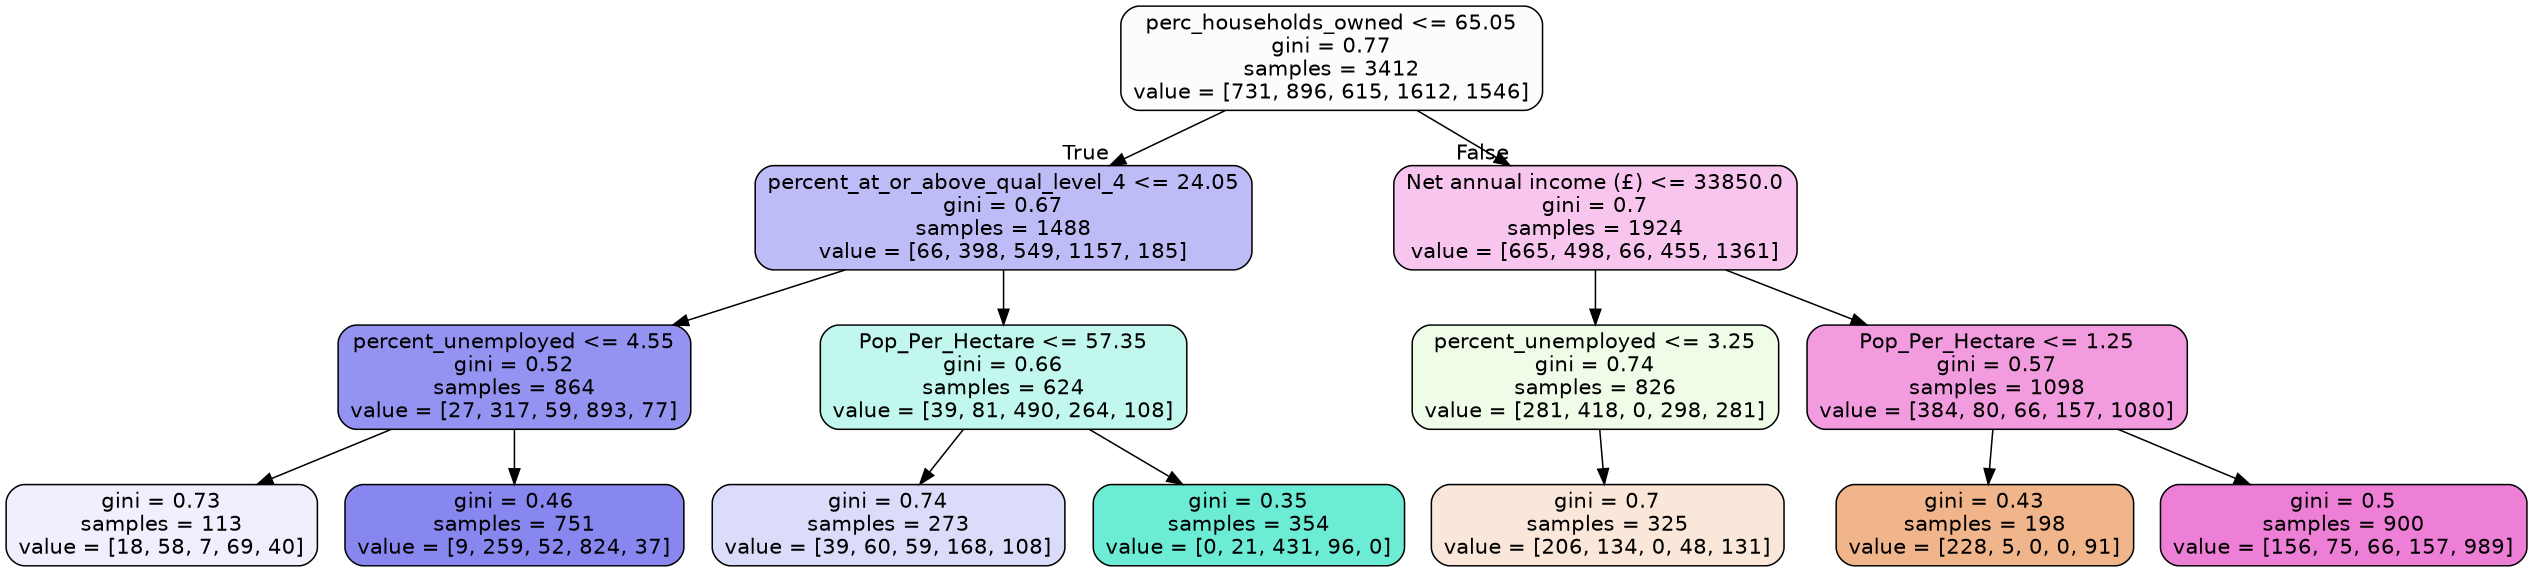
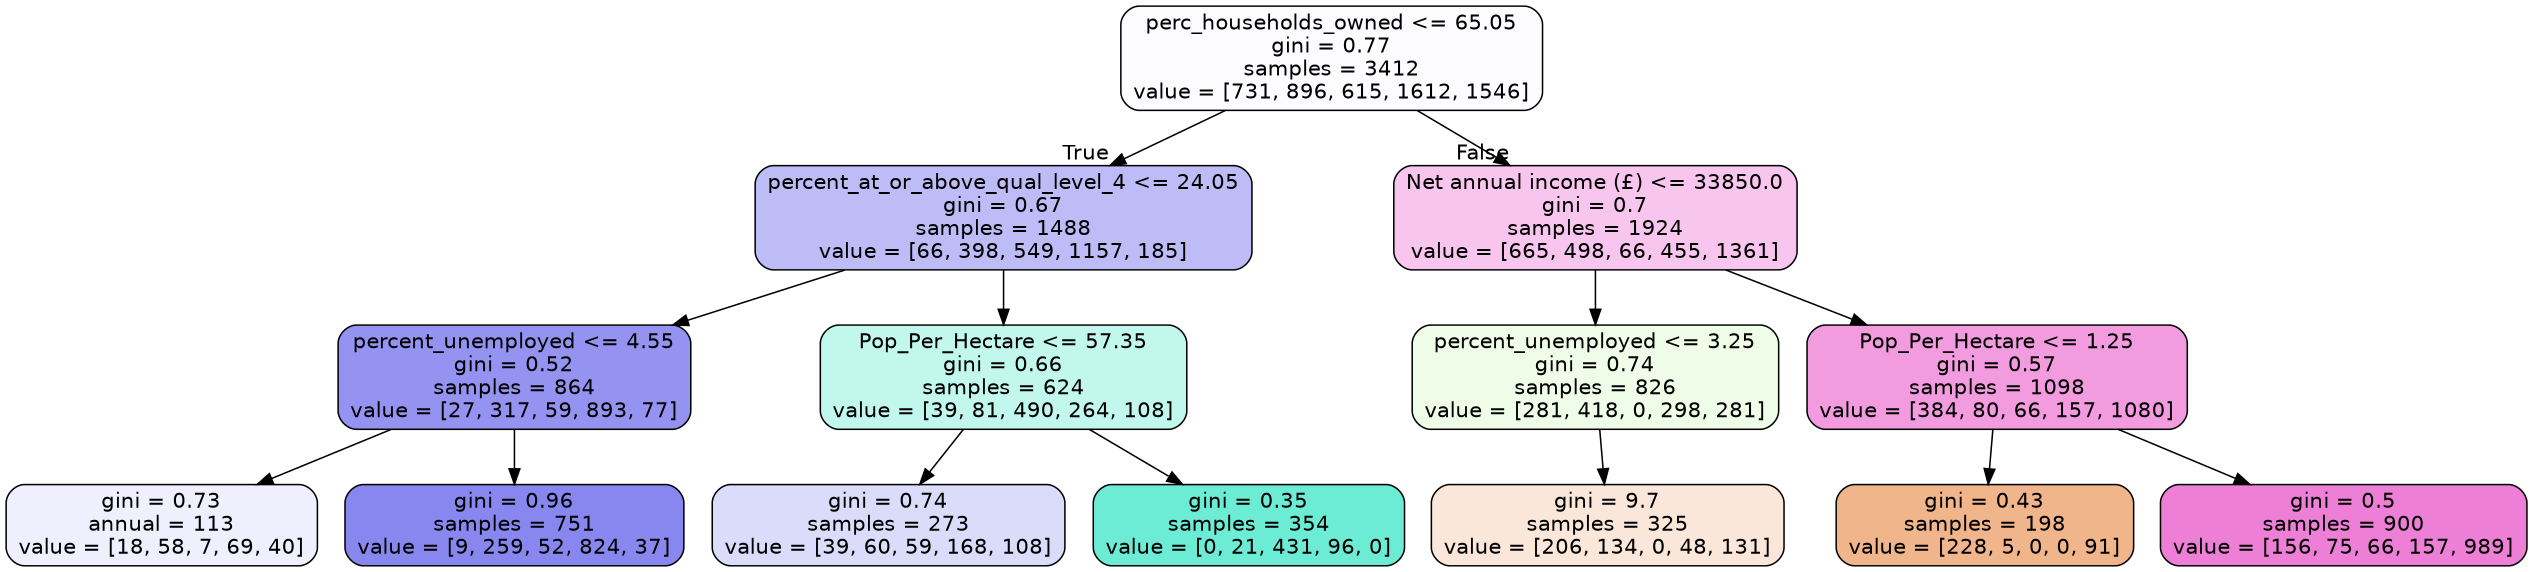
(162, 525) -> (162, 525)
(514, 525) -> (514, 525)
(1608, 525) -> (1608, 525)
